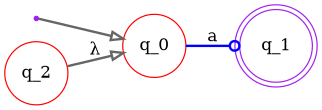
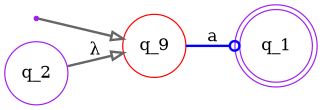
(154, 46) -> (154, 46)
(36, 73) -> (36, 73)
